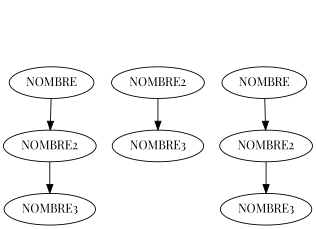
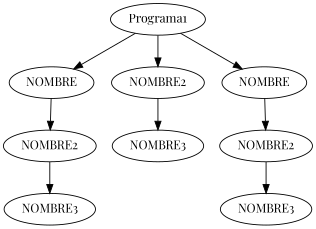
none -> (158, 19)
